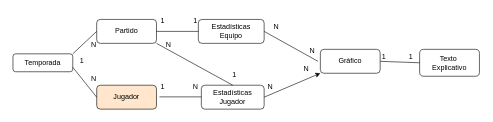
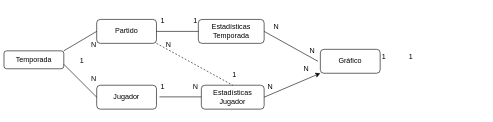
(231, 32) -> (231, 32)
(400, 62) -> none
(42, 63) -> (33, 60)
(450, 63) -> none
(194, 64) -> (194, 64)
(126, 98) -> (126, 98)
